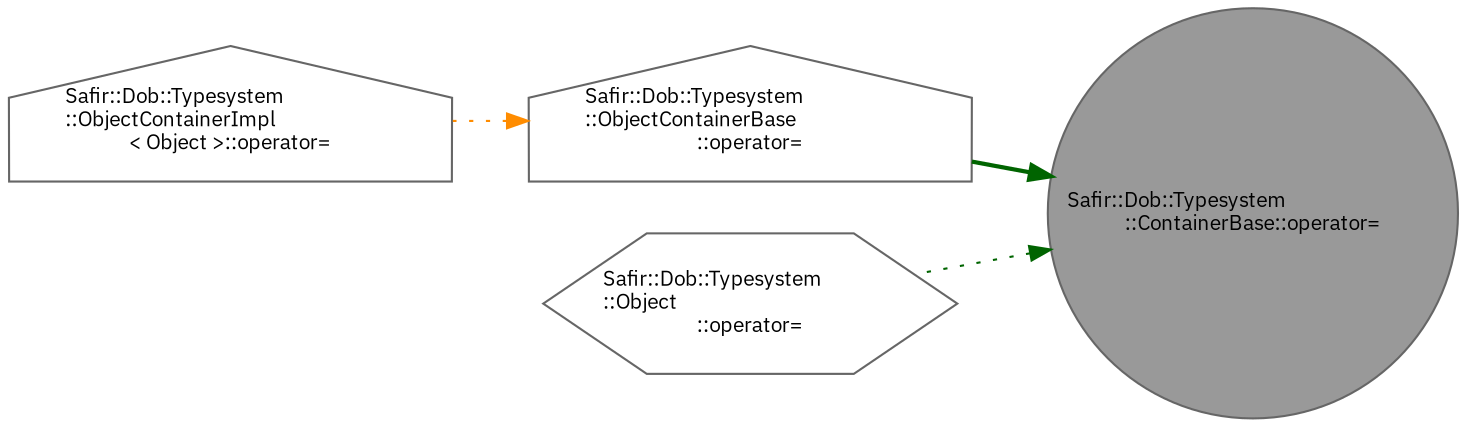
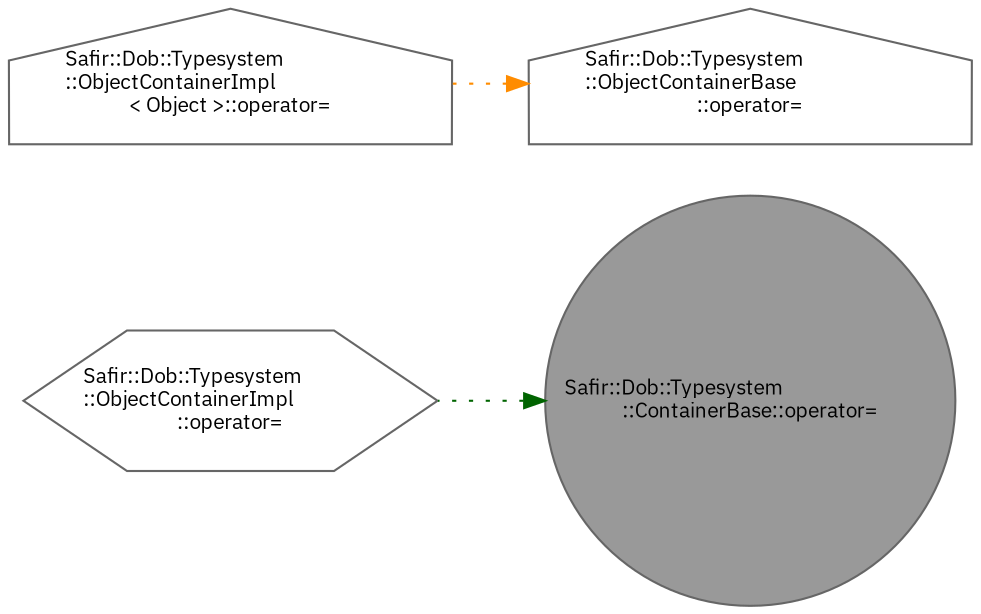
(1001, 167) -> none
(750, 304) -> (230, 401)
